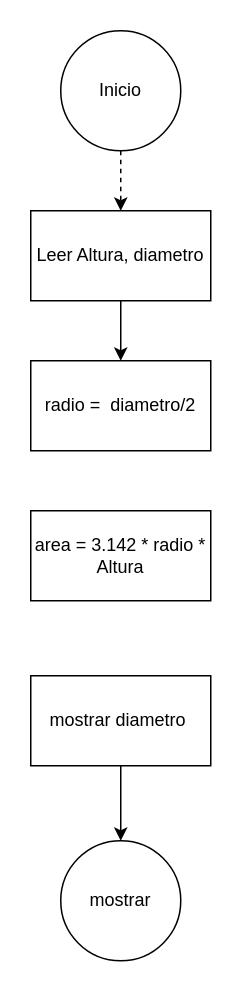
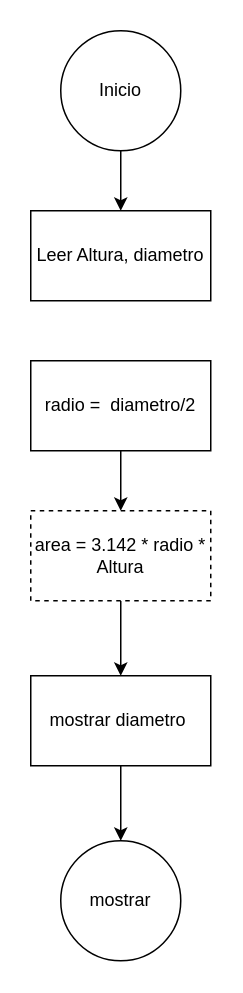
(121, 175) -> (121, 175)
(121, 326) -> none
none -> (121, 476)
(121, 556) -> (121, 556)
none -> (121, 633)
